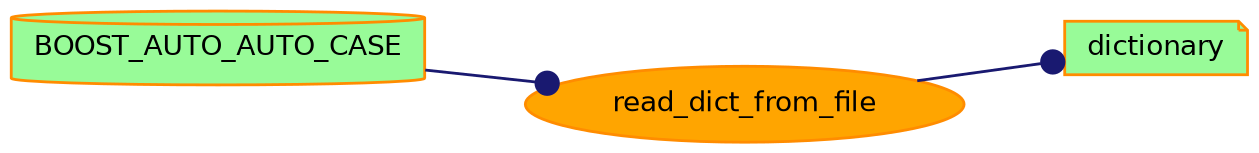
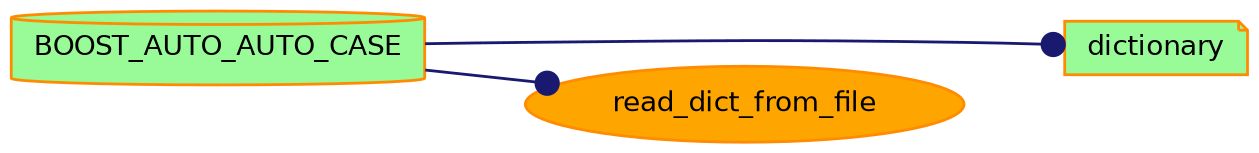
(979, 72) -> (733, 41)
